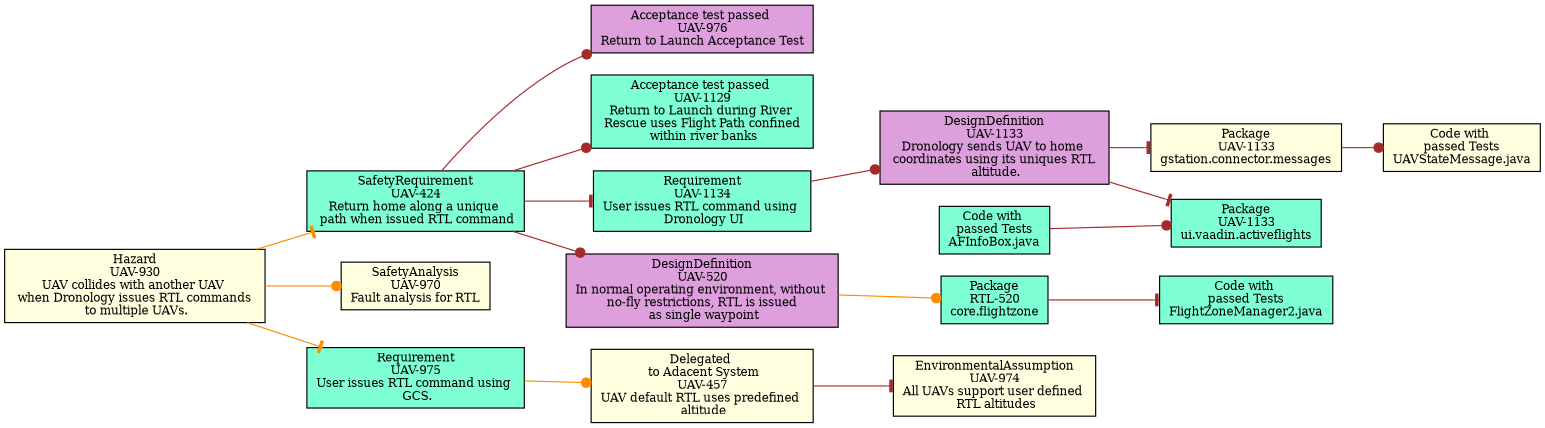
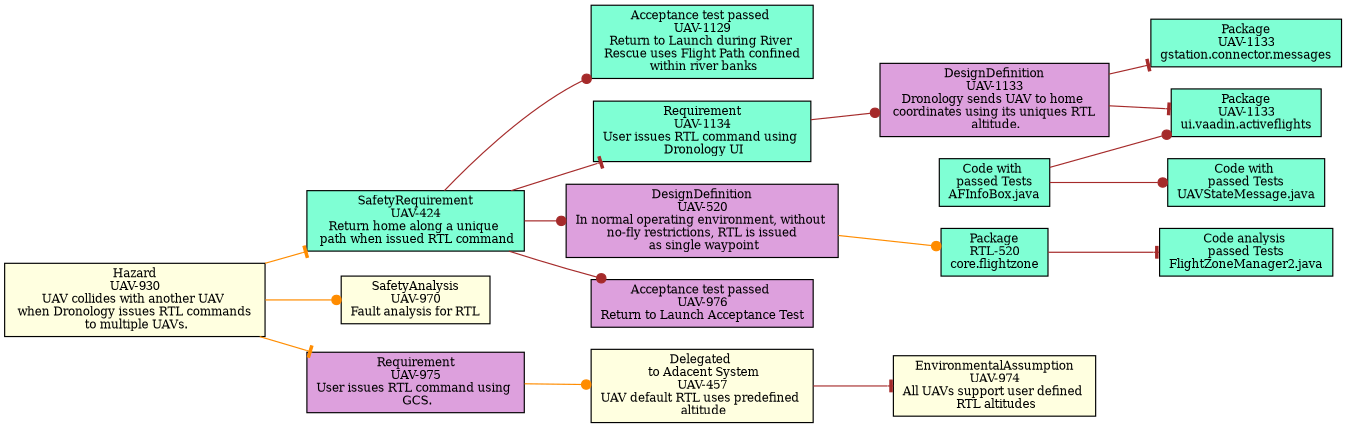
(1246, 148) -> (1246, 43)
(1358, 148) -> (1104, 183)
(1462, 148) -> (1246, 183)
(1246, 300) -> (1246, 252)
(416, 378) -> (416, 382)
